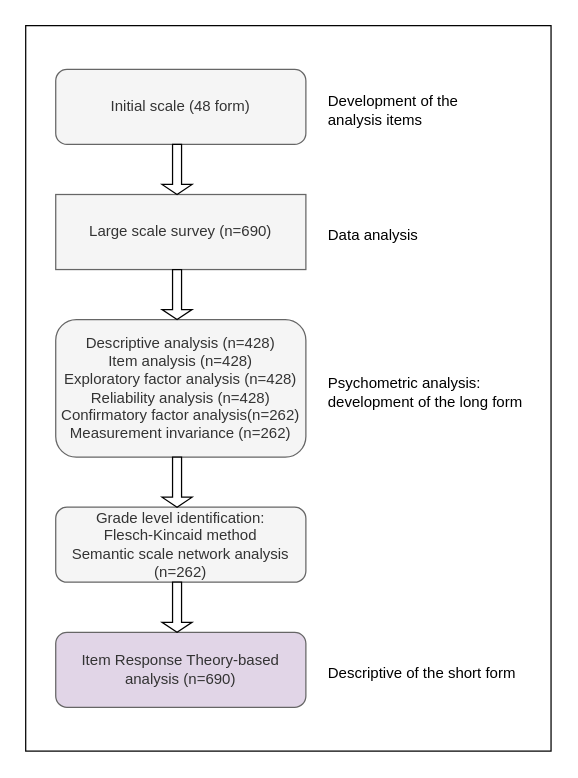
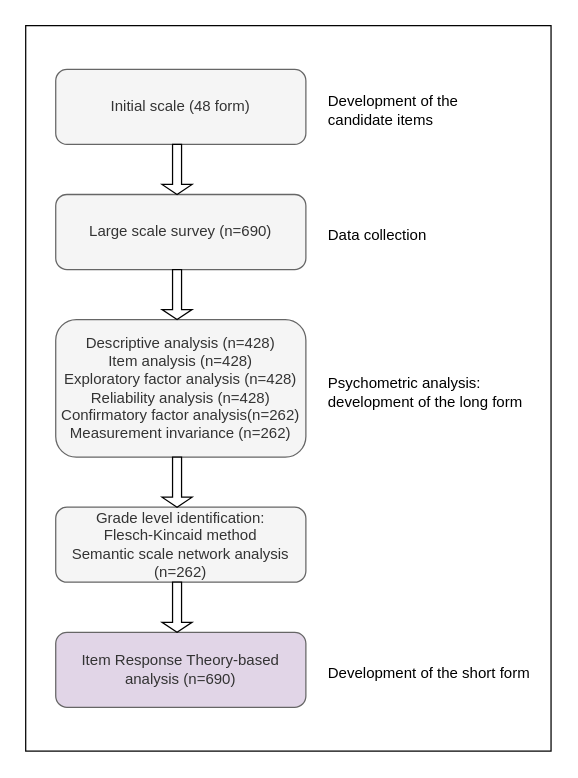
(398, 111) -> (398, 111)
(181, 232) -> (181, 232)
(377, 236) -> (383, 236)
(438, 673) -> (440, 673)
